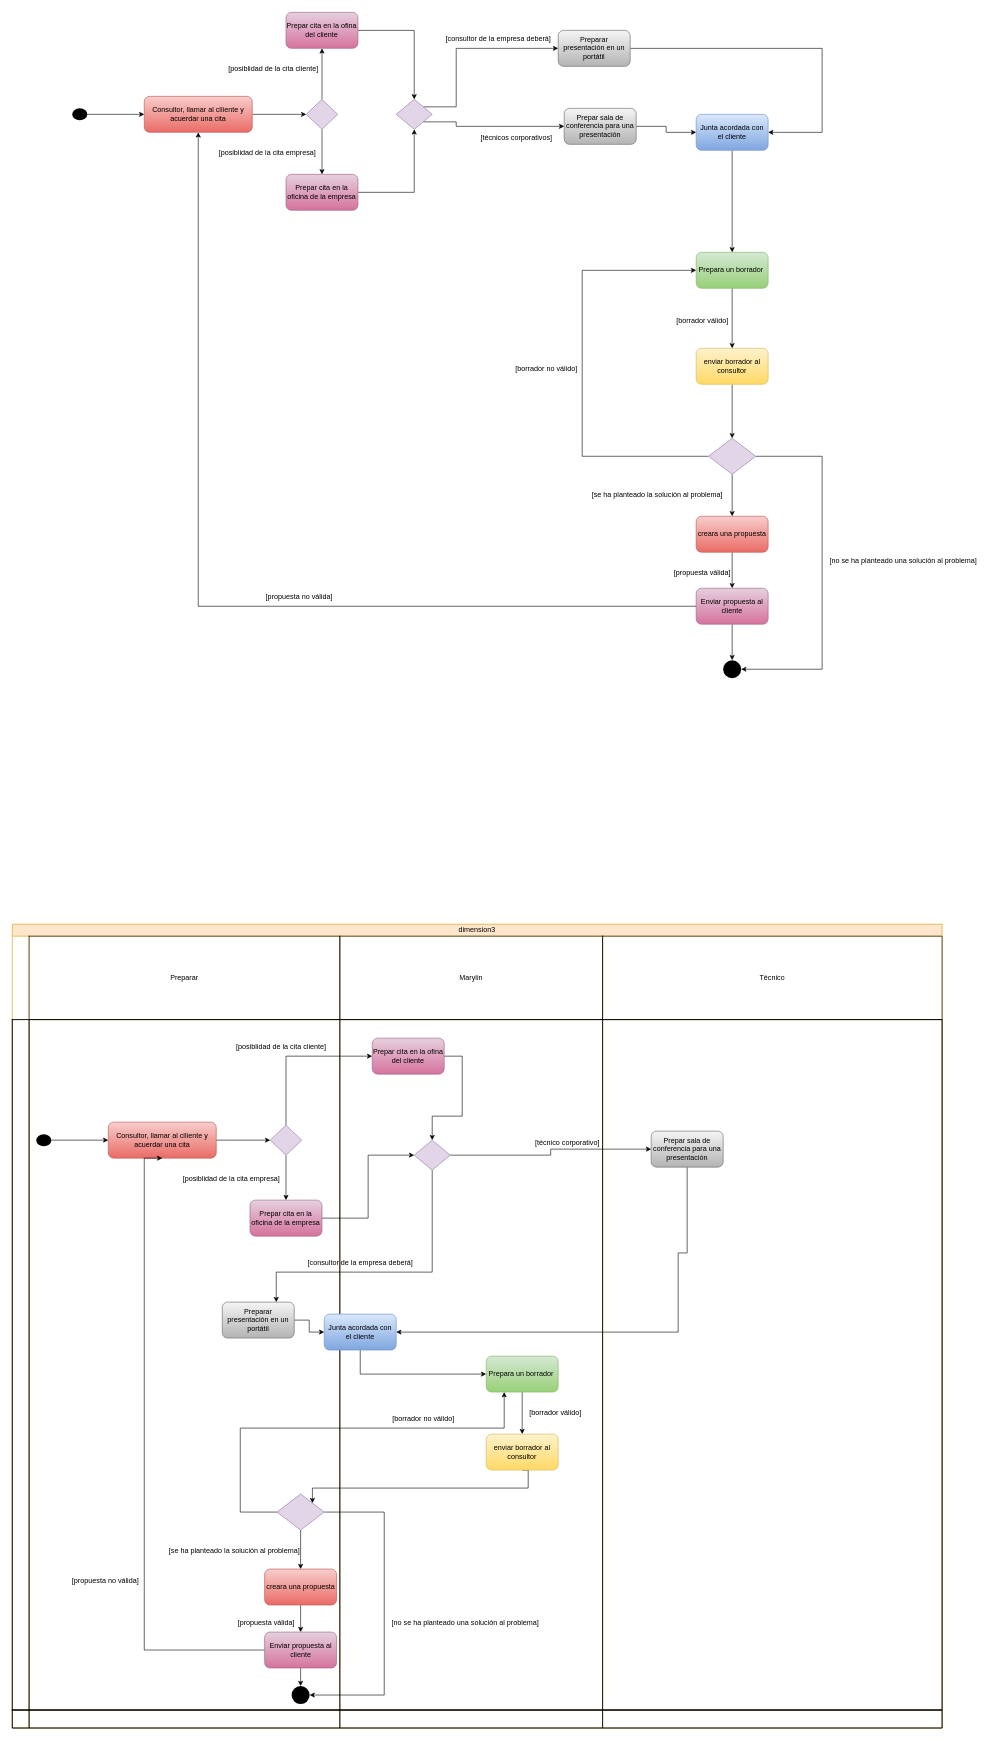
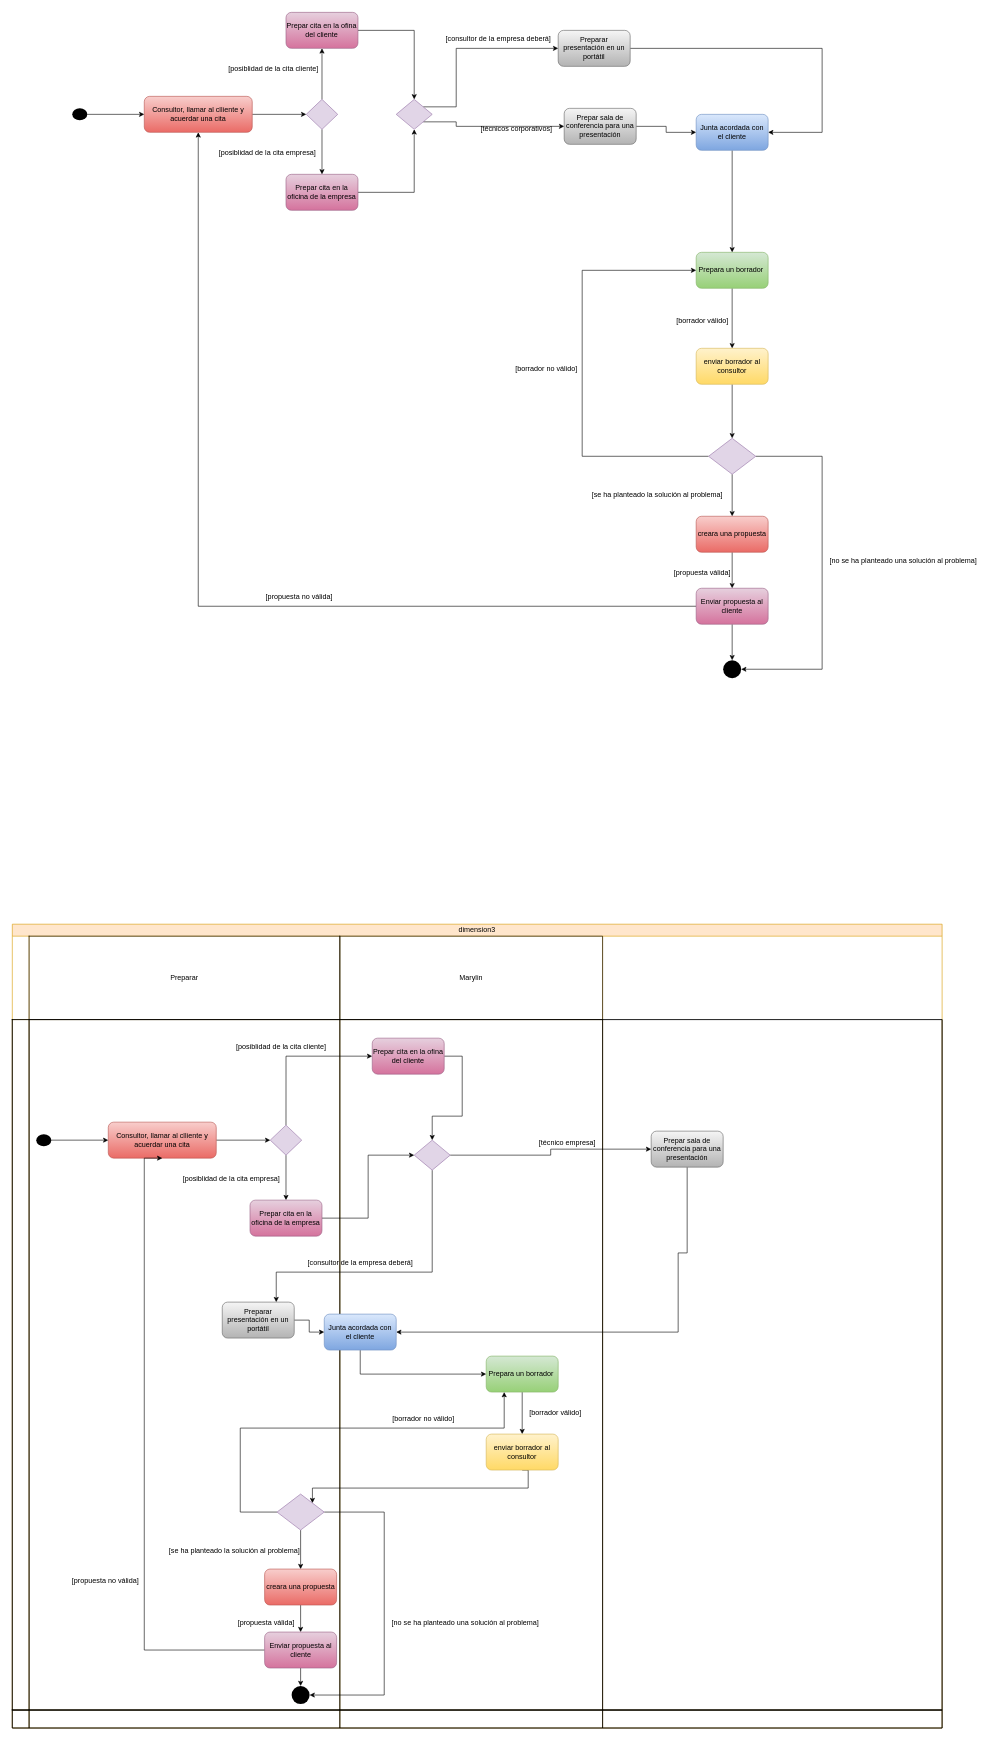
(516, 138) -> (516, 129)
(773, 978) -> none
(568, 1143) -> (568, 1143)
